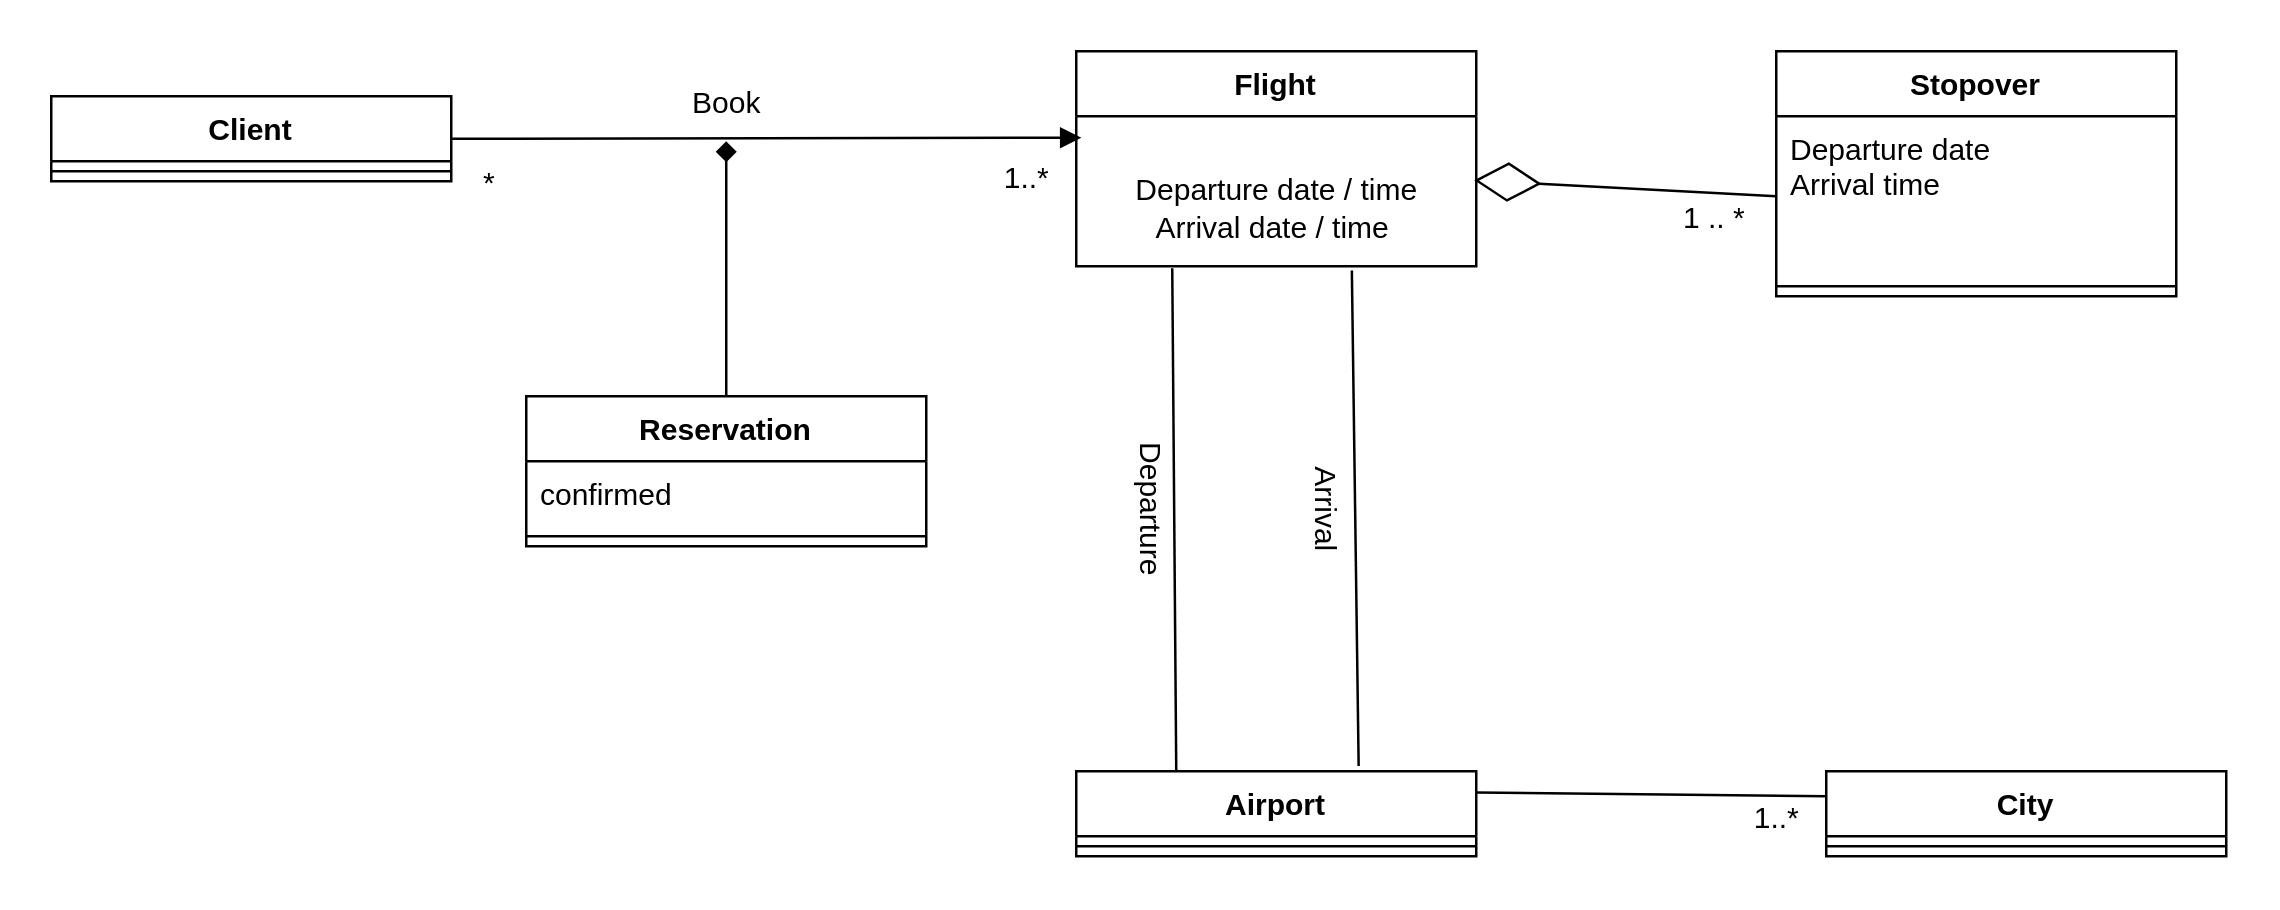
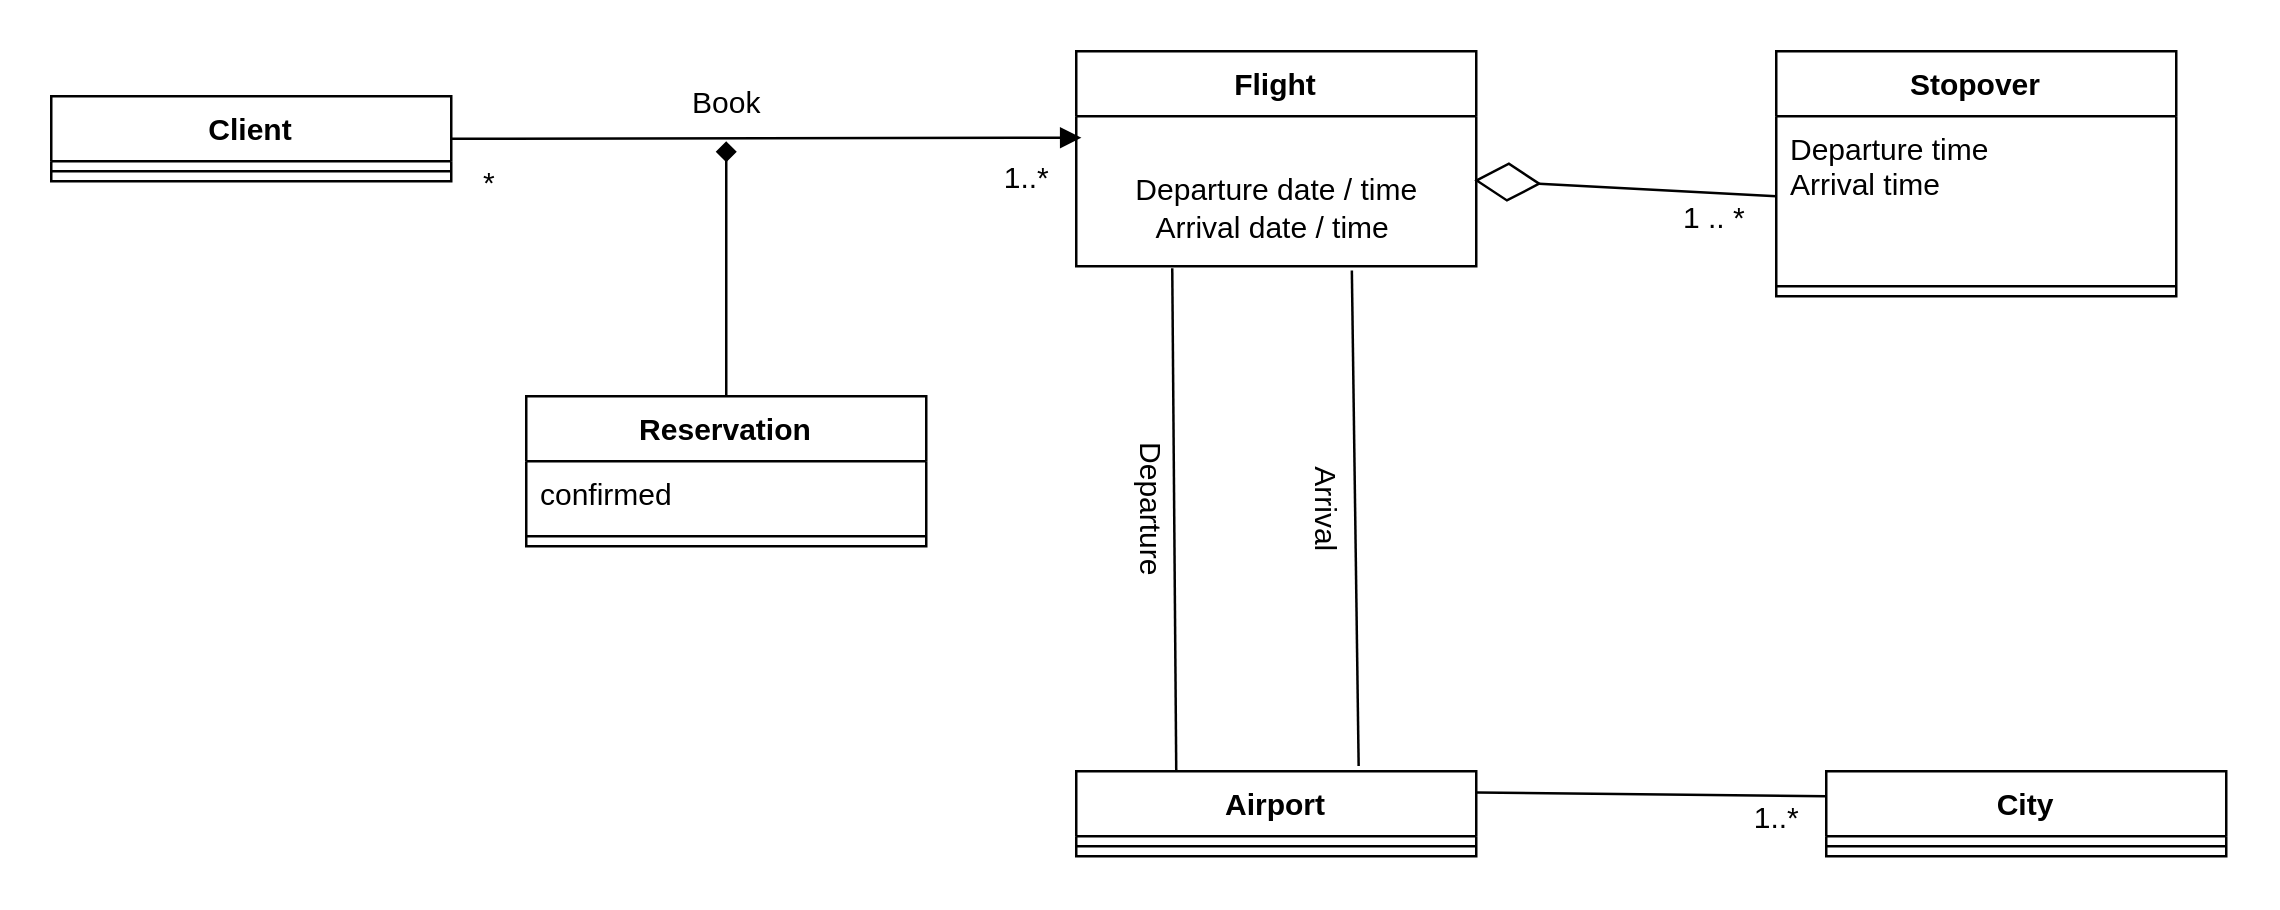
(1905, 170) -> (1901, 170)
